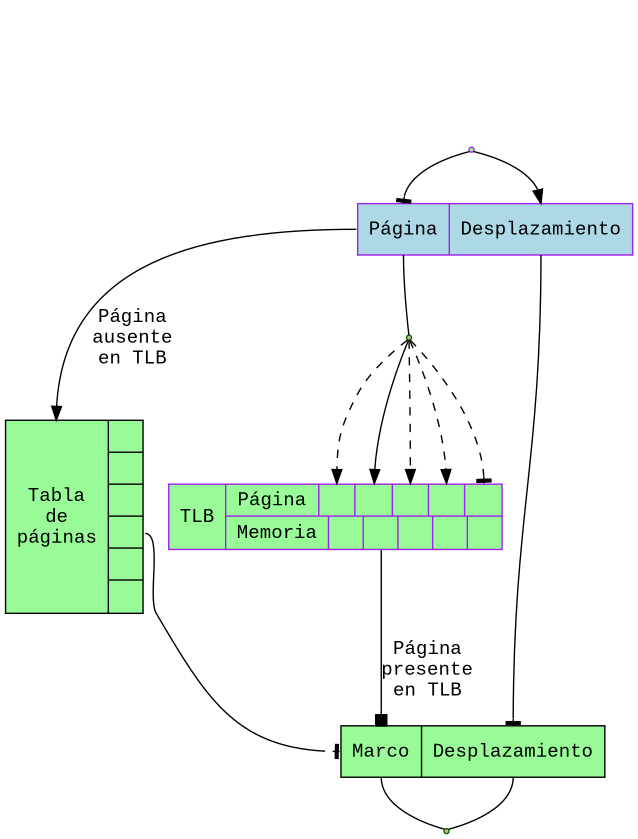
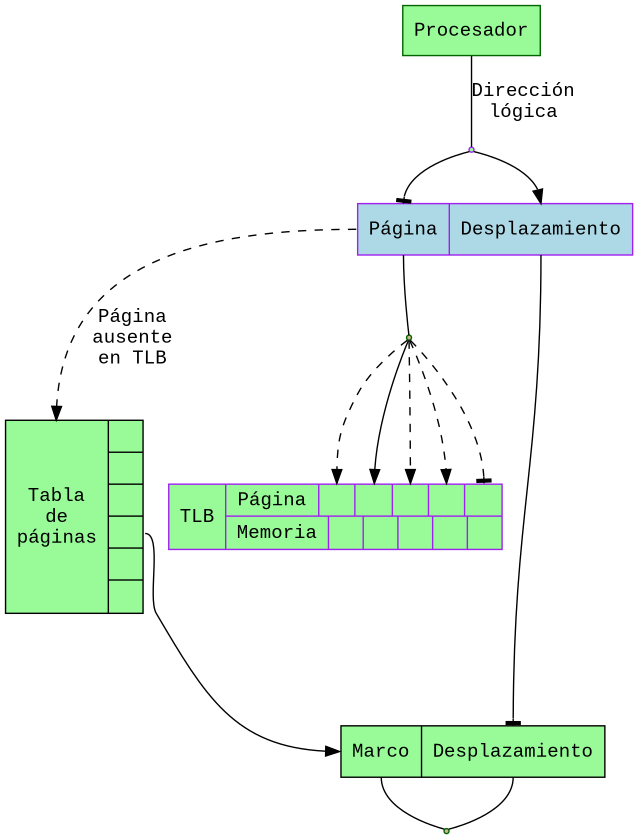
none -> (472, 31)
(165, 258) -> (165, 258)
(381, 631) -> none
(195, 675) -> (195, 675)
